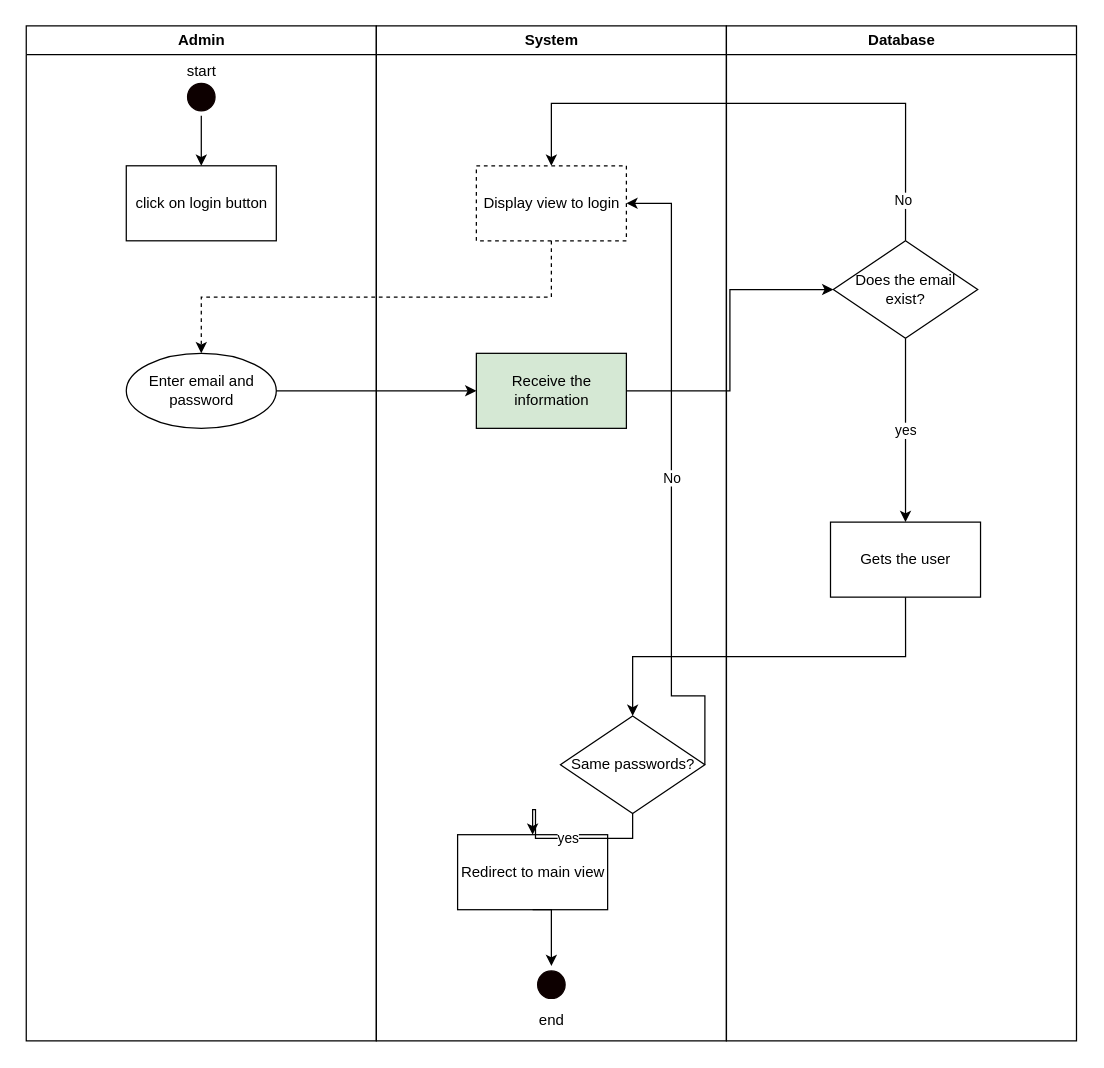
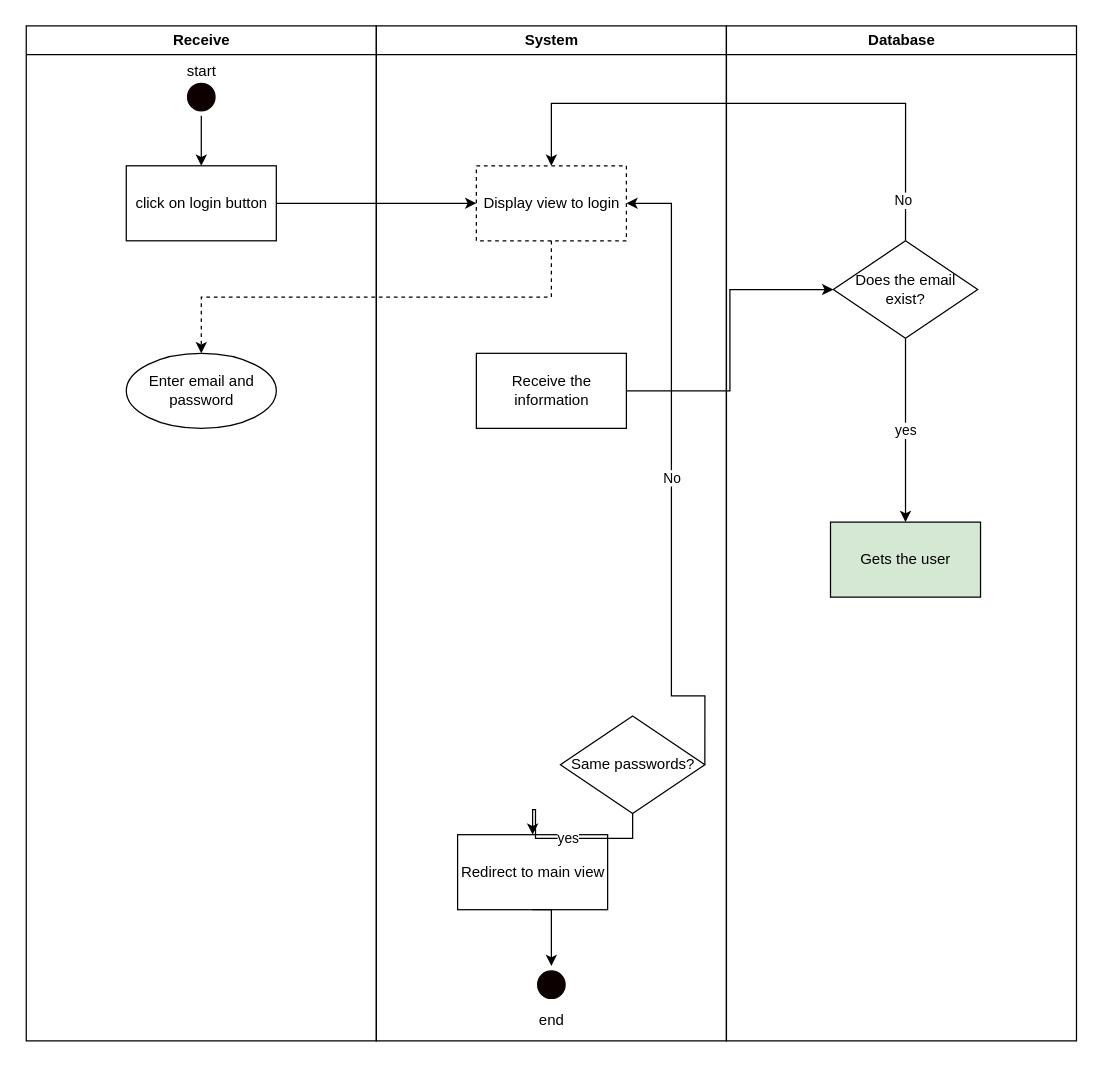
(202, 41) -> (202, 41)
none -> (372, 203)
(372, 391) -> none
(551, 391) -> (551, 391)
(905, 559) -> (905, 559)
(773, 656) -> none
